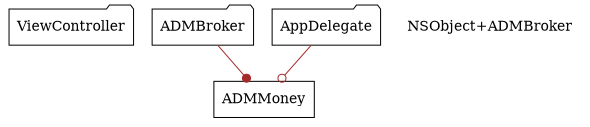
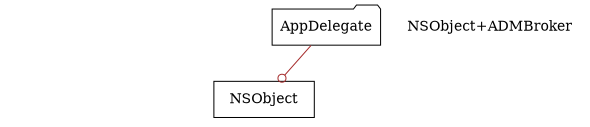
(71, 27) -> none
(203, 27) -> none
(264, 99) -> (264, 99)
